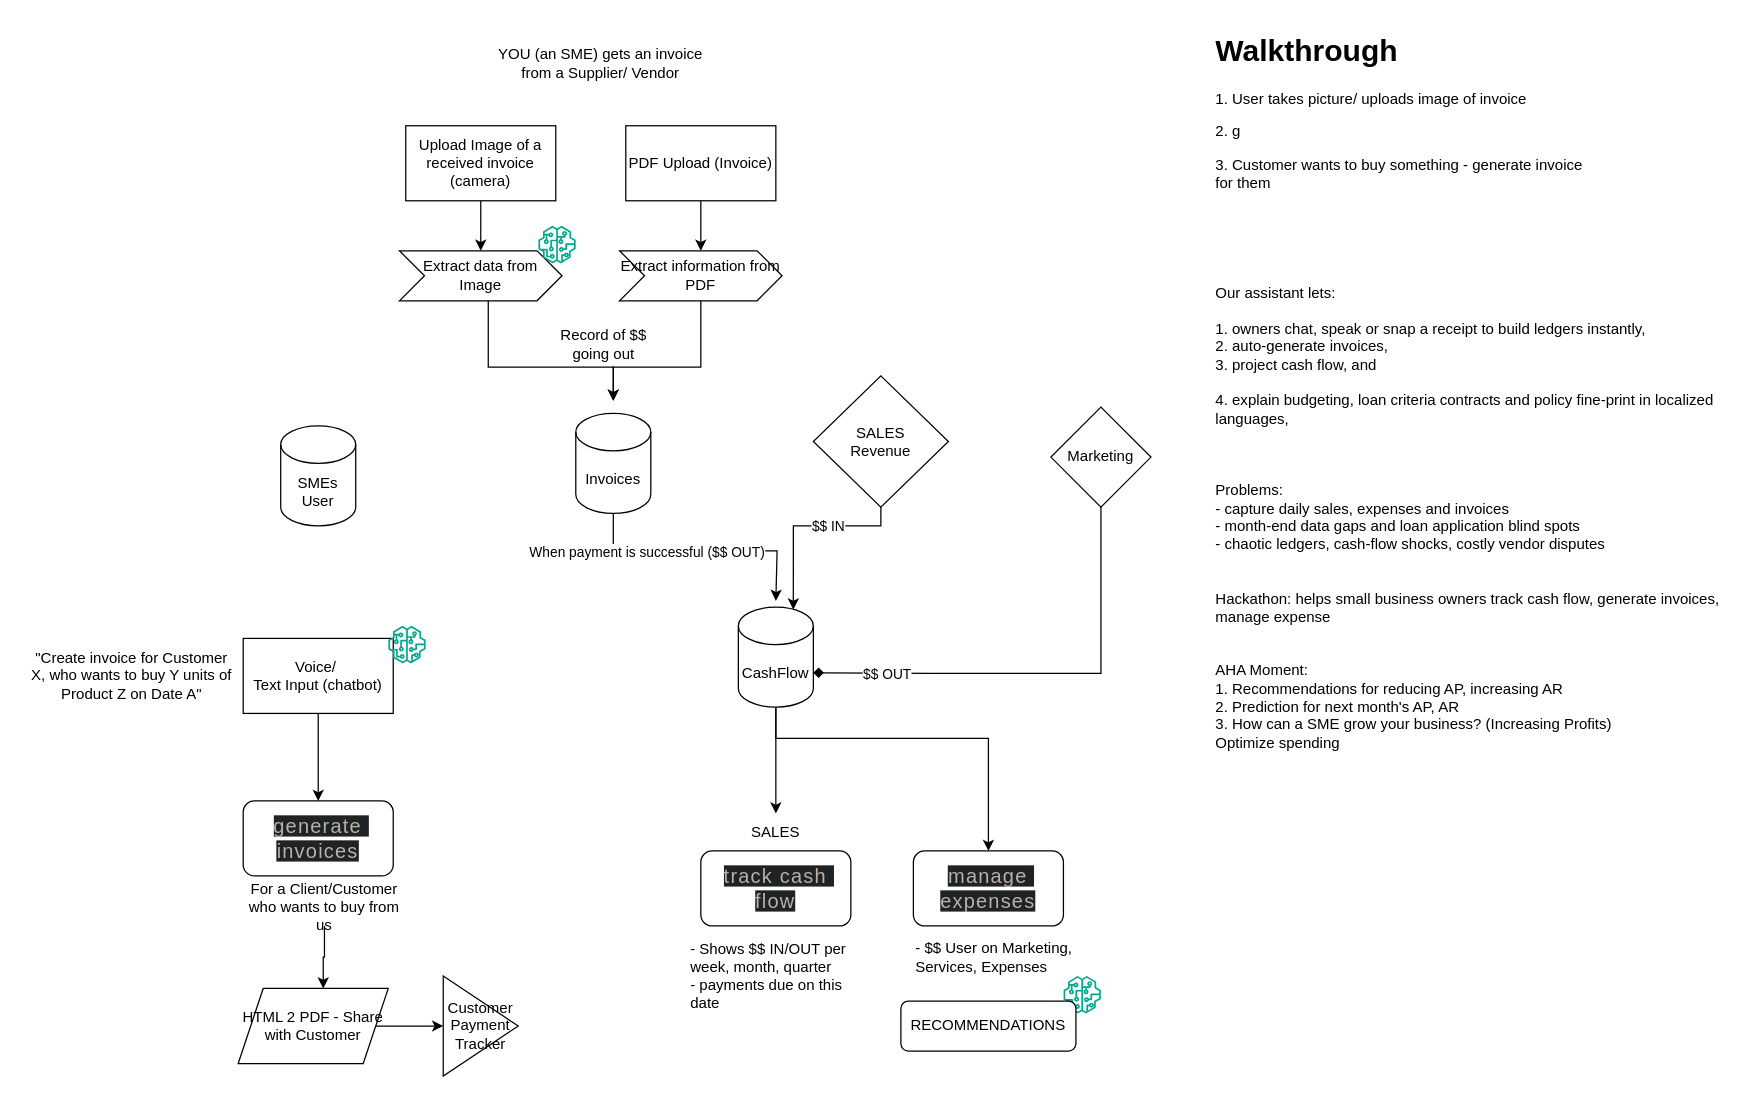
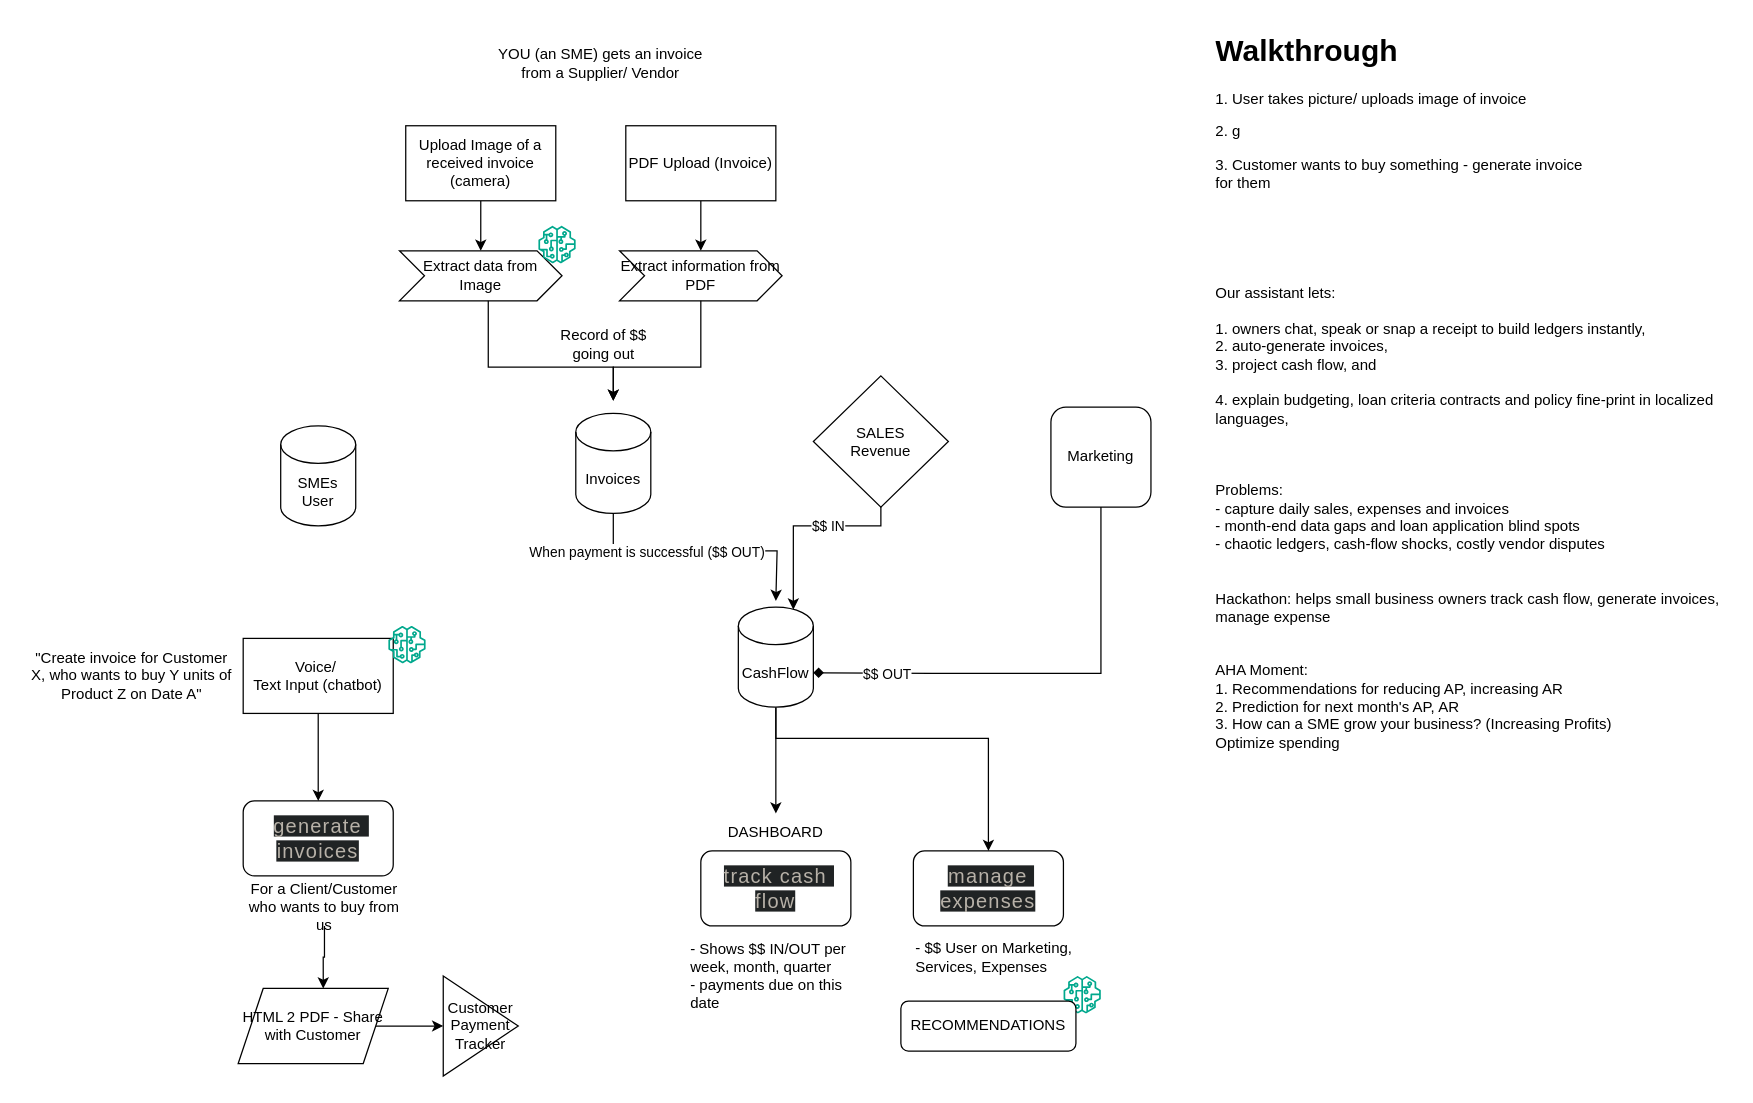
(1101, 457) -> (1101, 457)
(776, 832) -> (776, 832)
